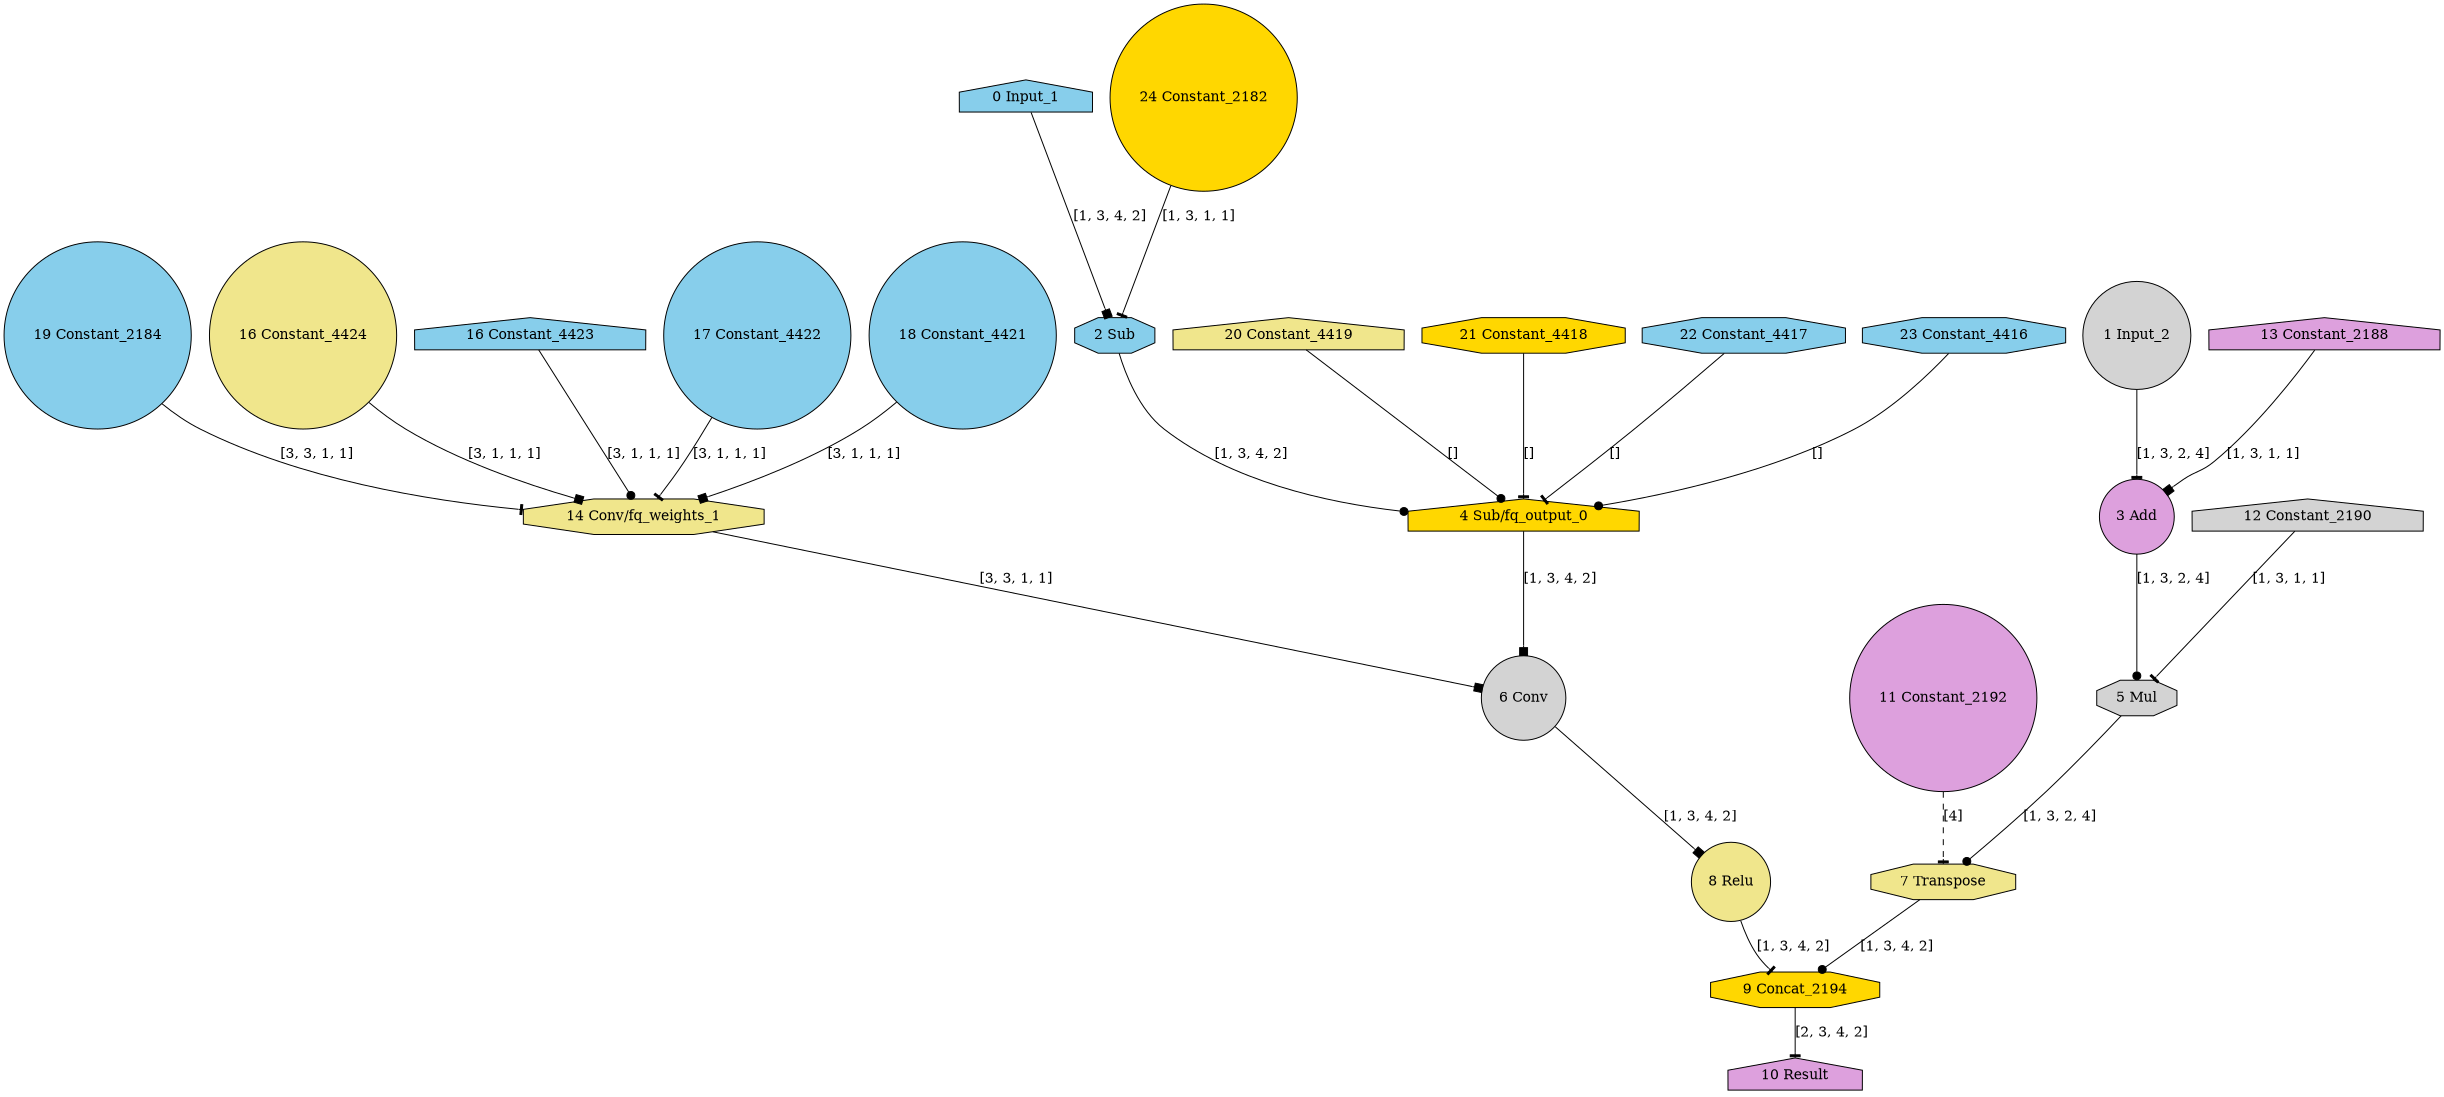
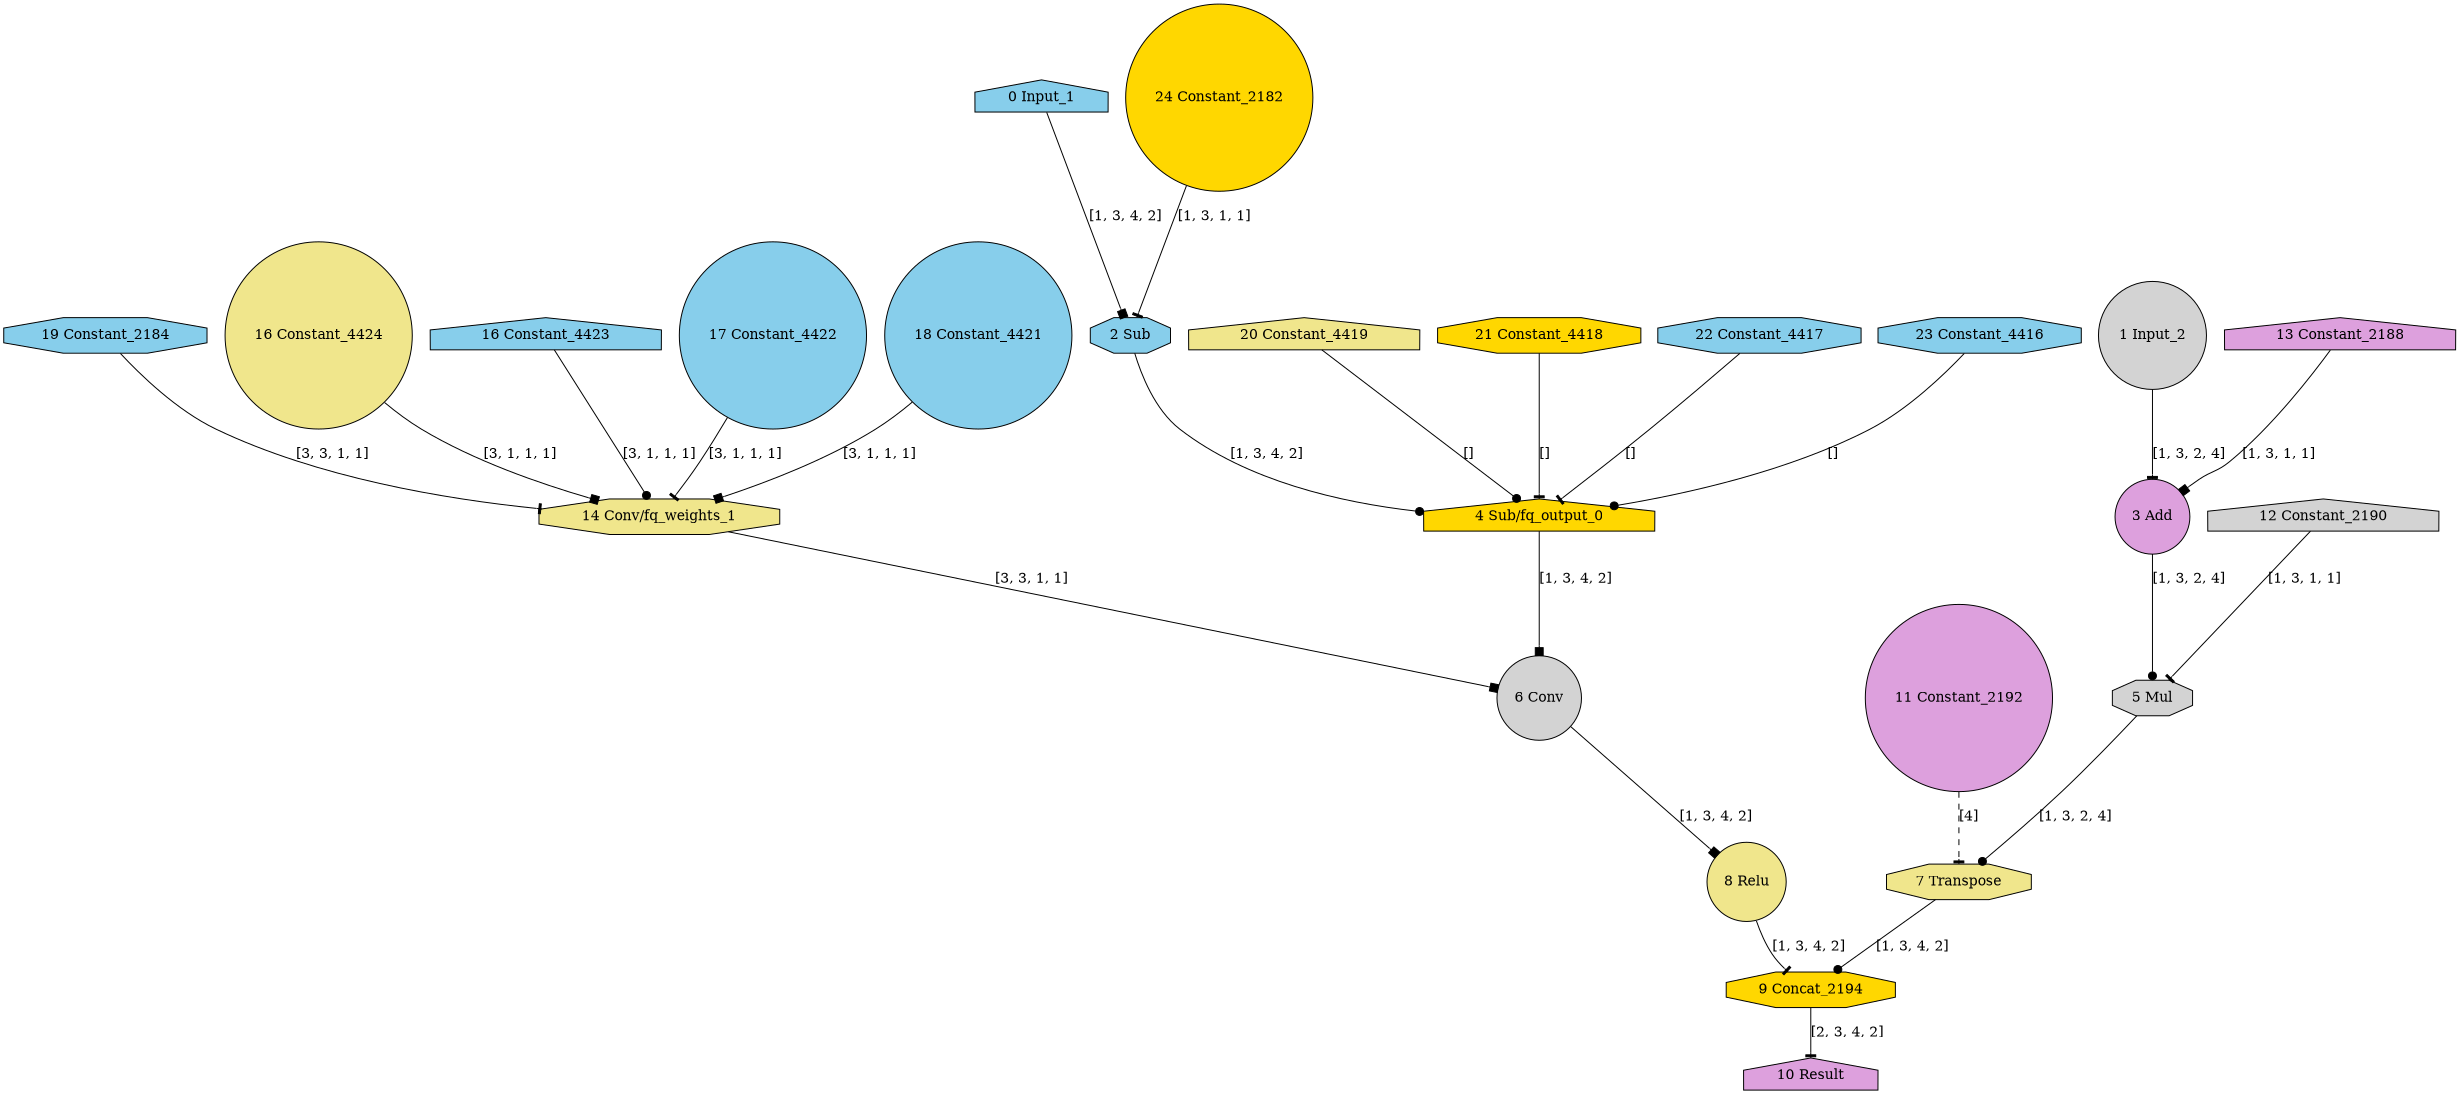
(98, 335) -> (105, 335)
